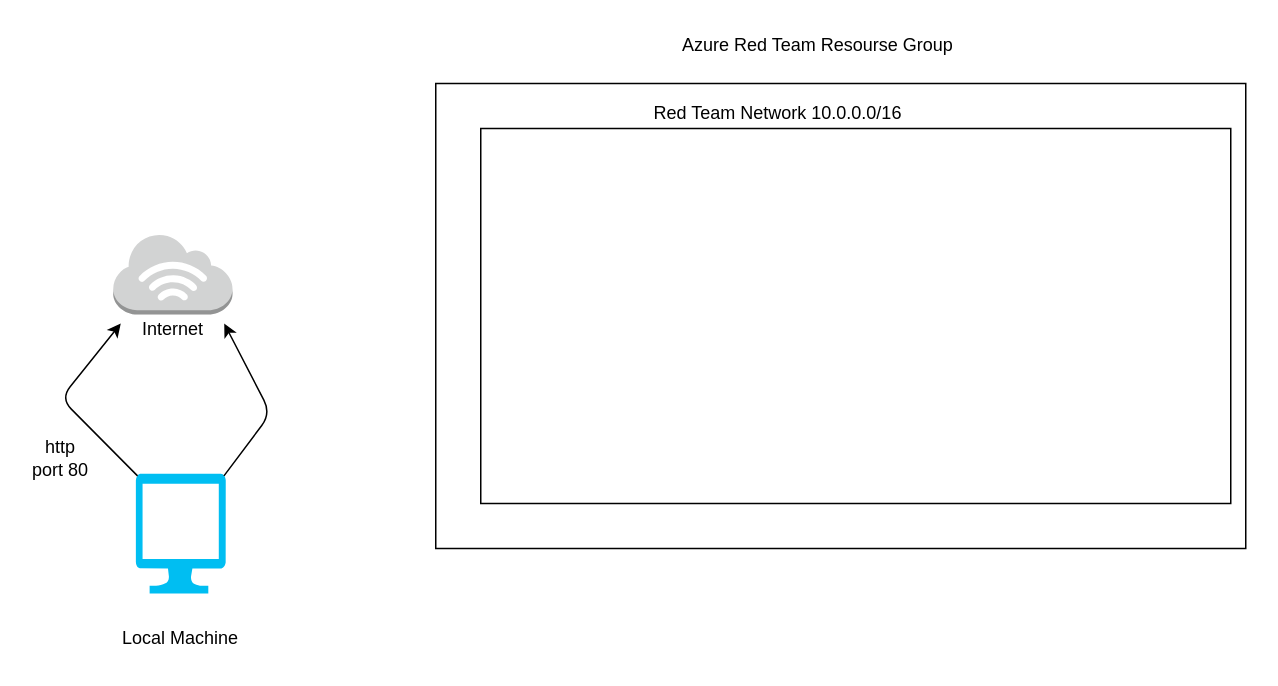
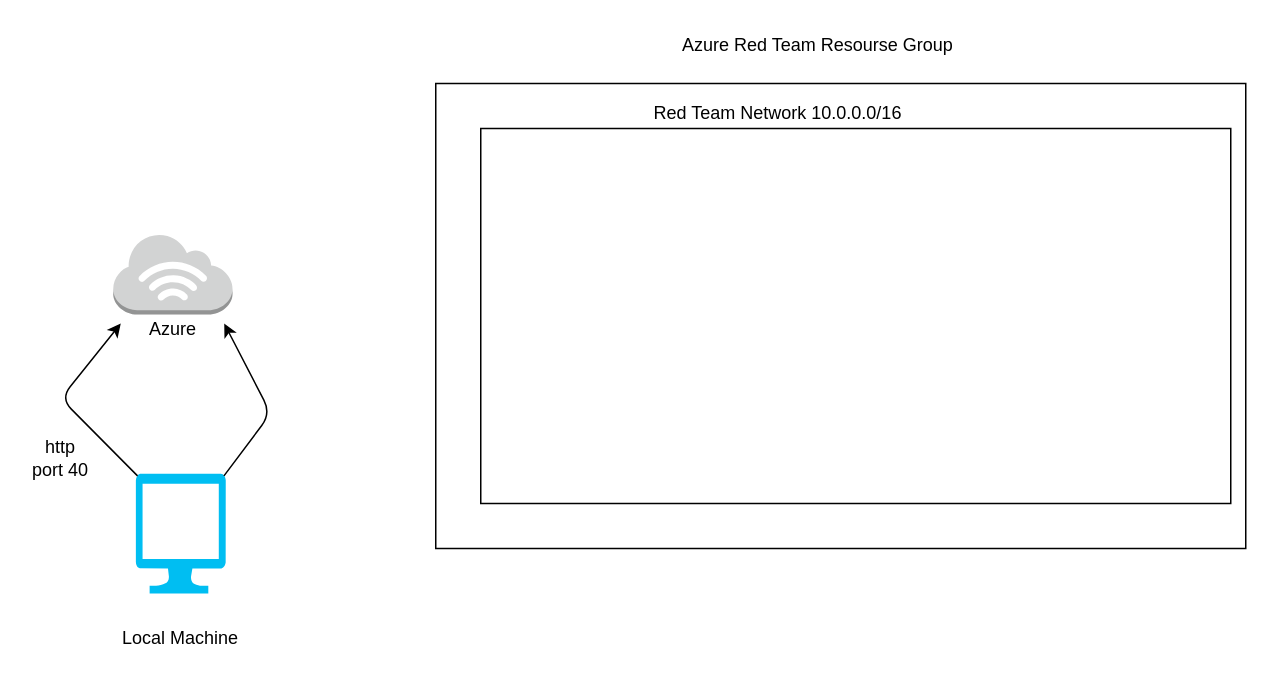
(173, 329) -> (173, 329)
(61, 458) -> (61, 458)
